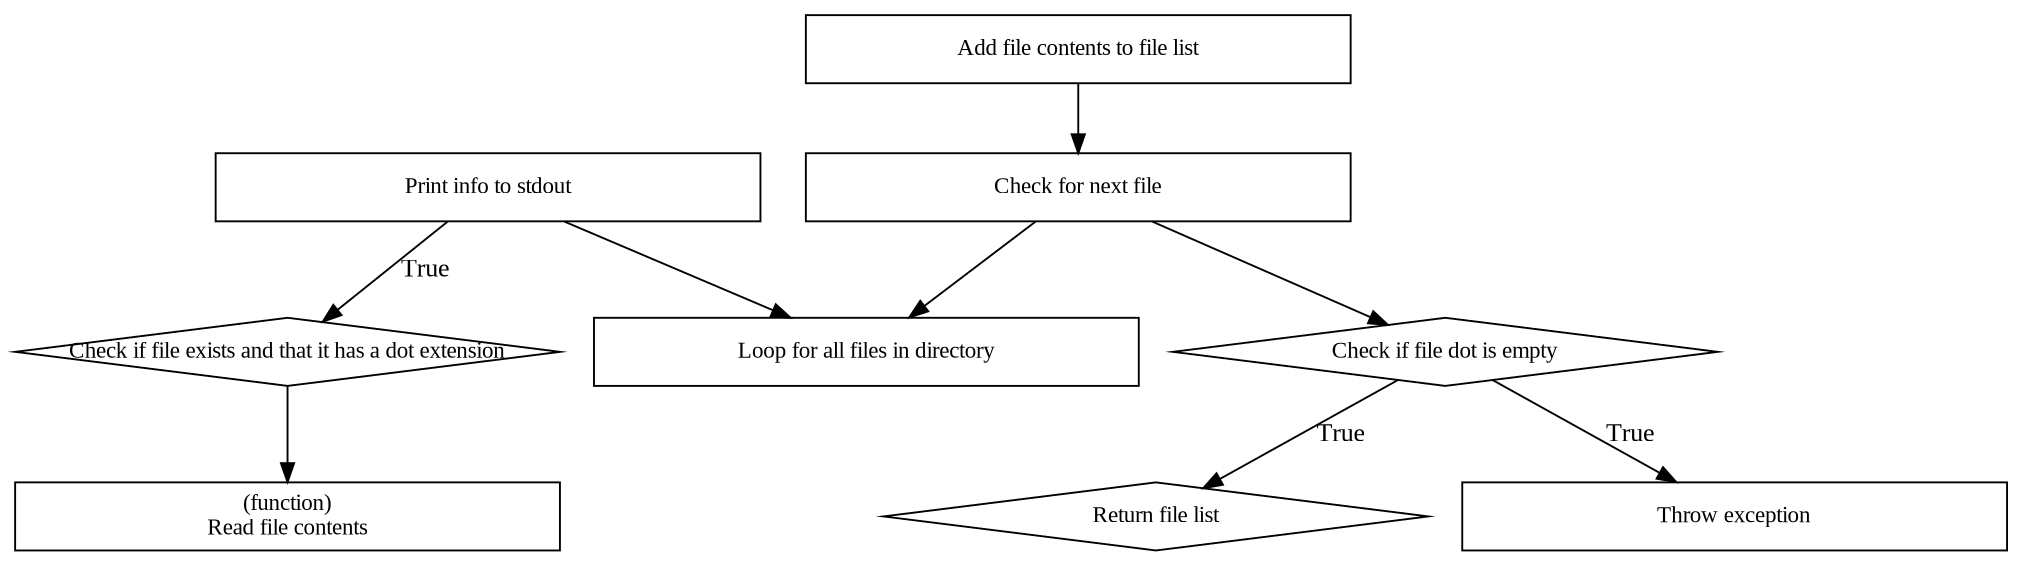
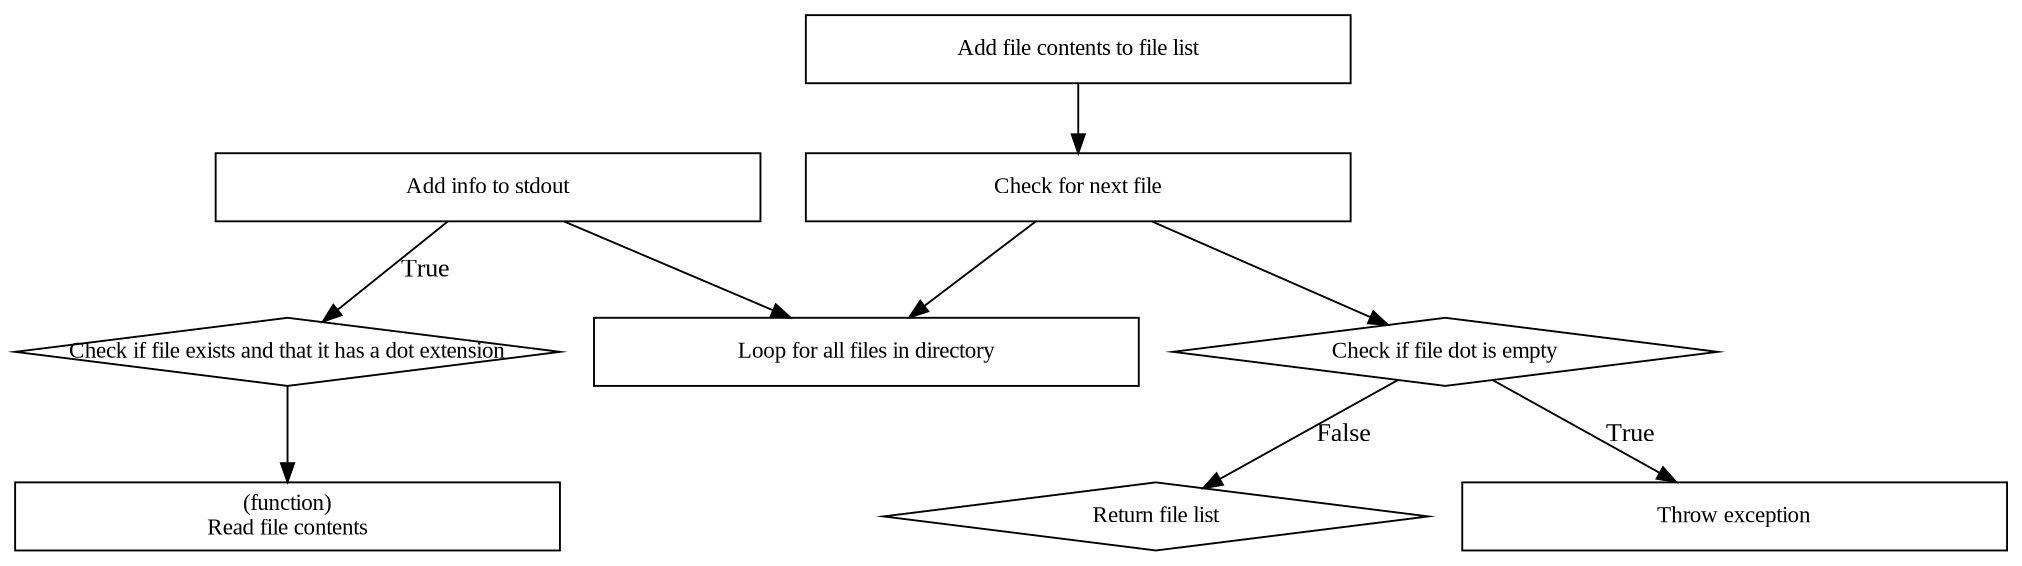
(488, 187) -> (488, 187)
(1341, 434) -> (1344, 434)
